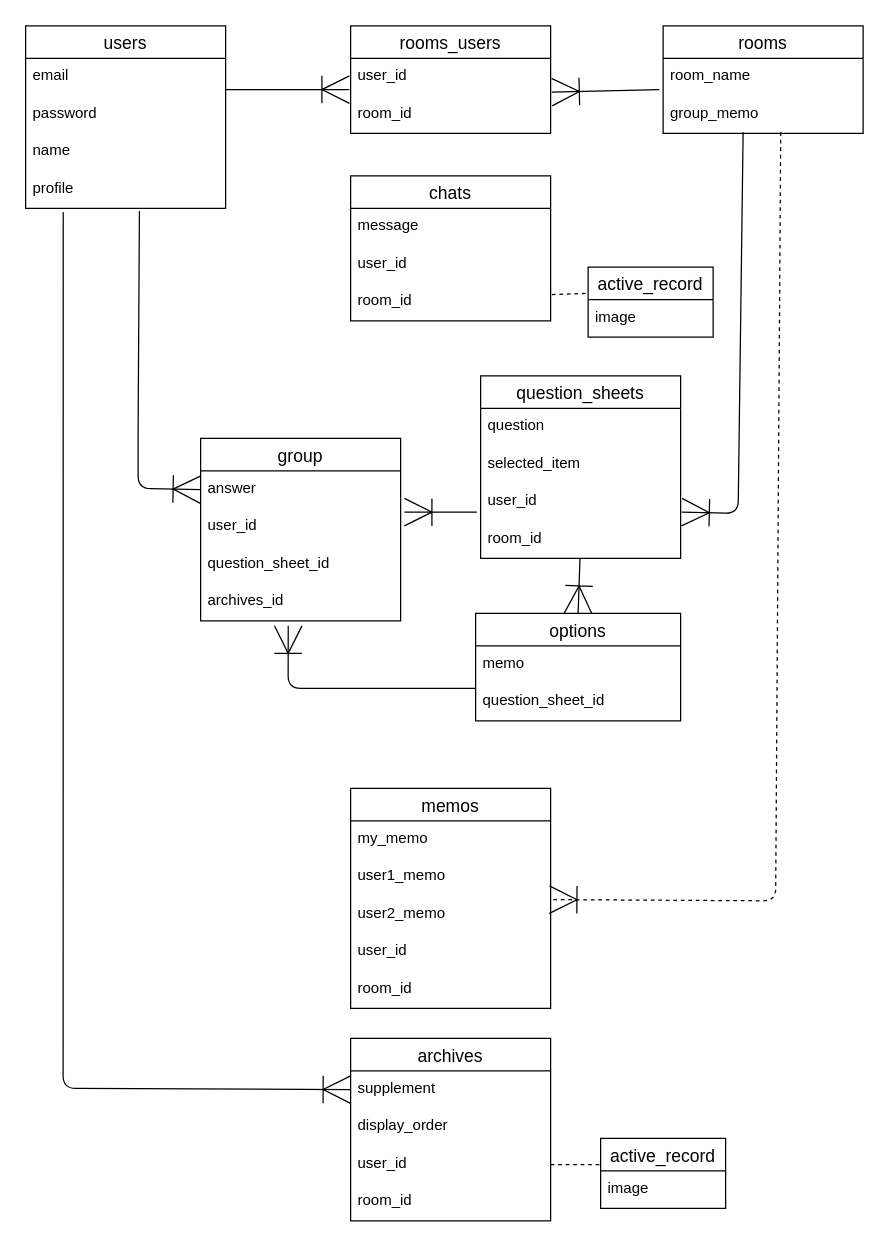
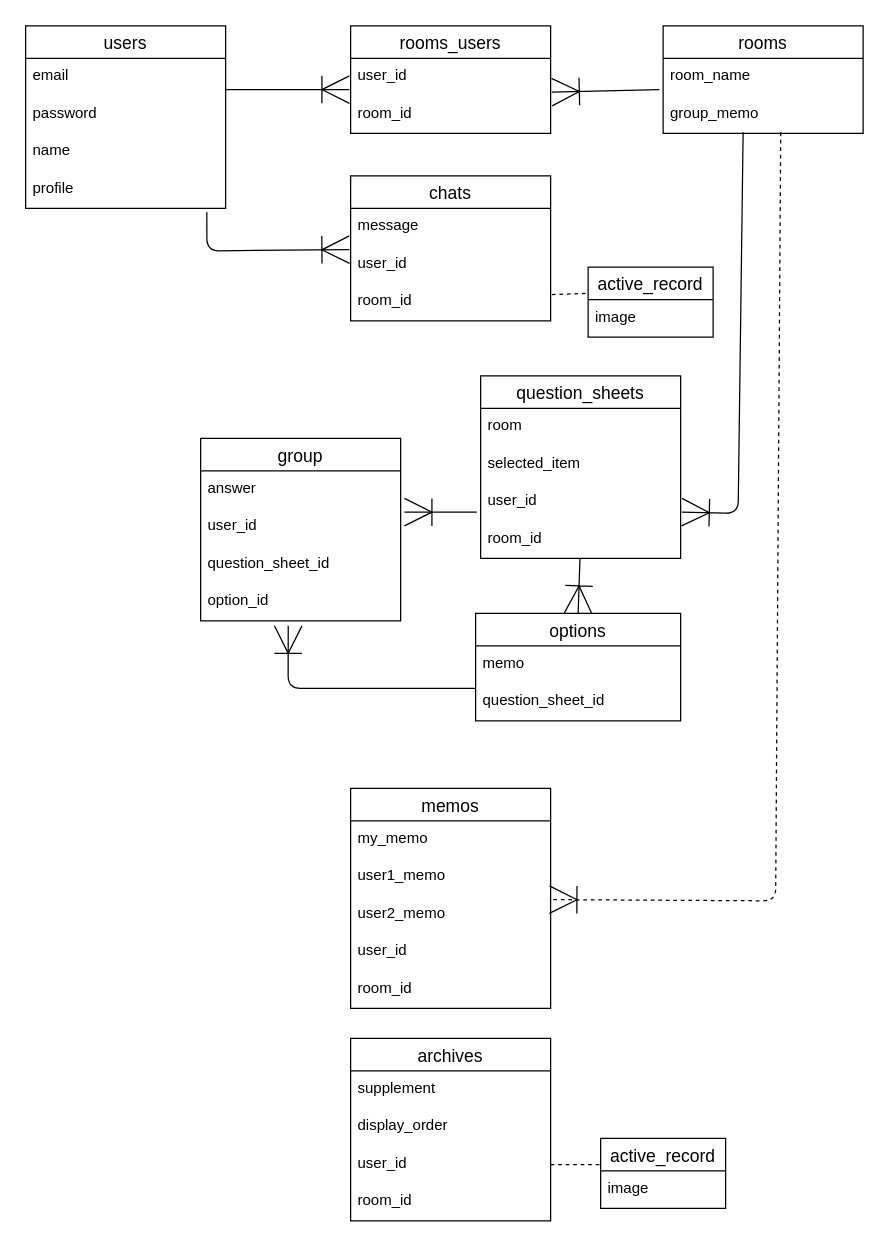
none -> (263, 250)
(138, 371) -> none
(519, 425) -> (504, 425)
(250, 600) -> (241, 600)
(63, 786) -> none
